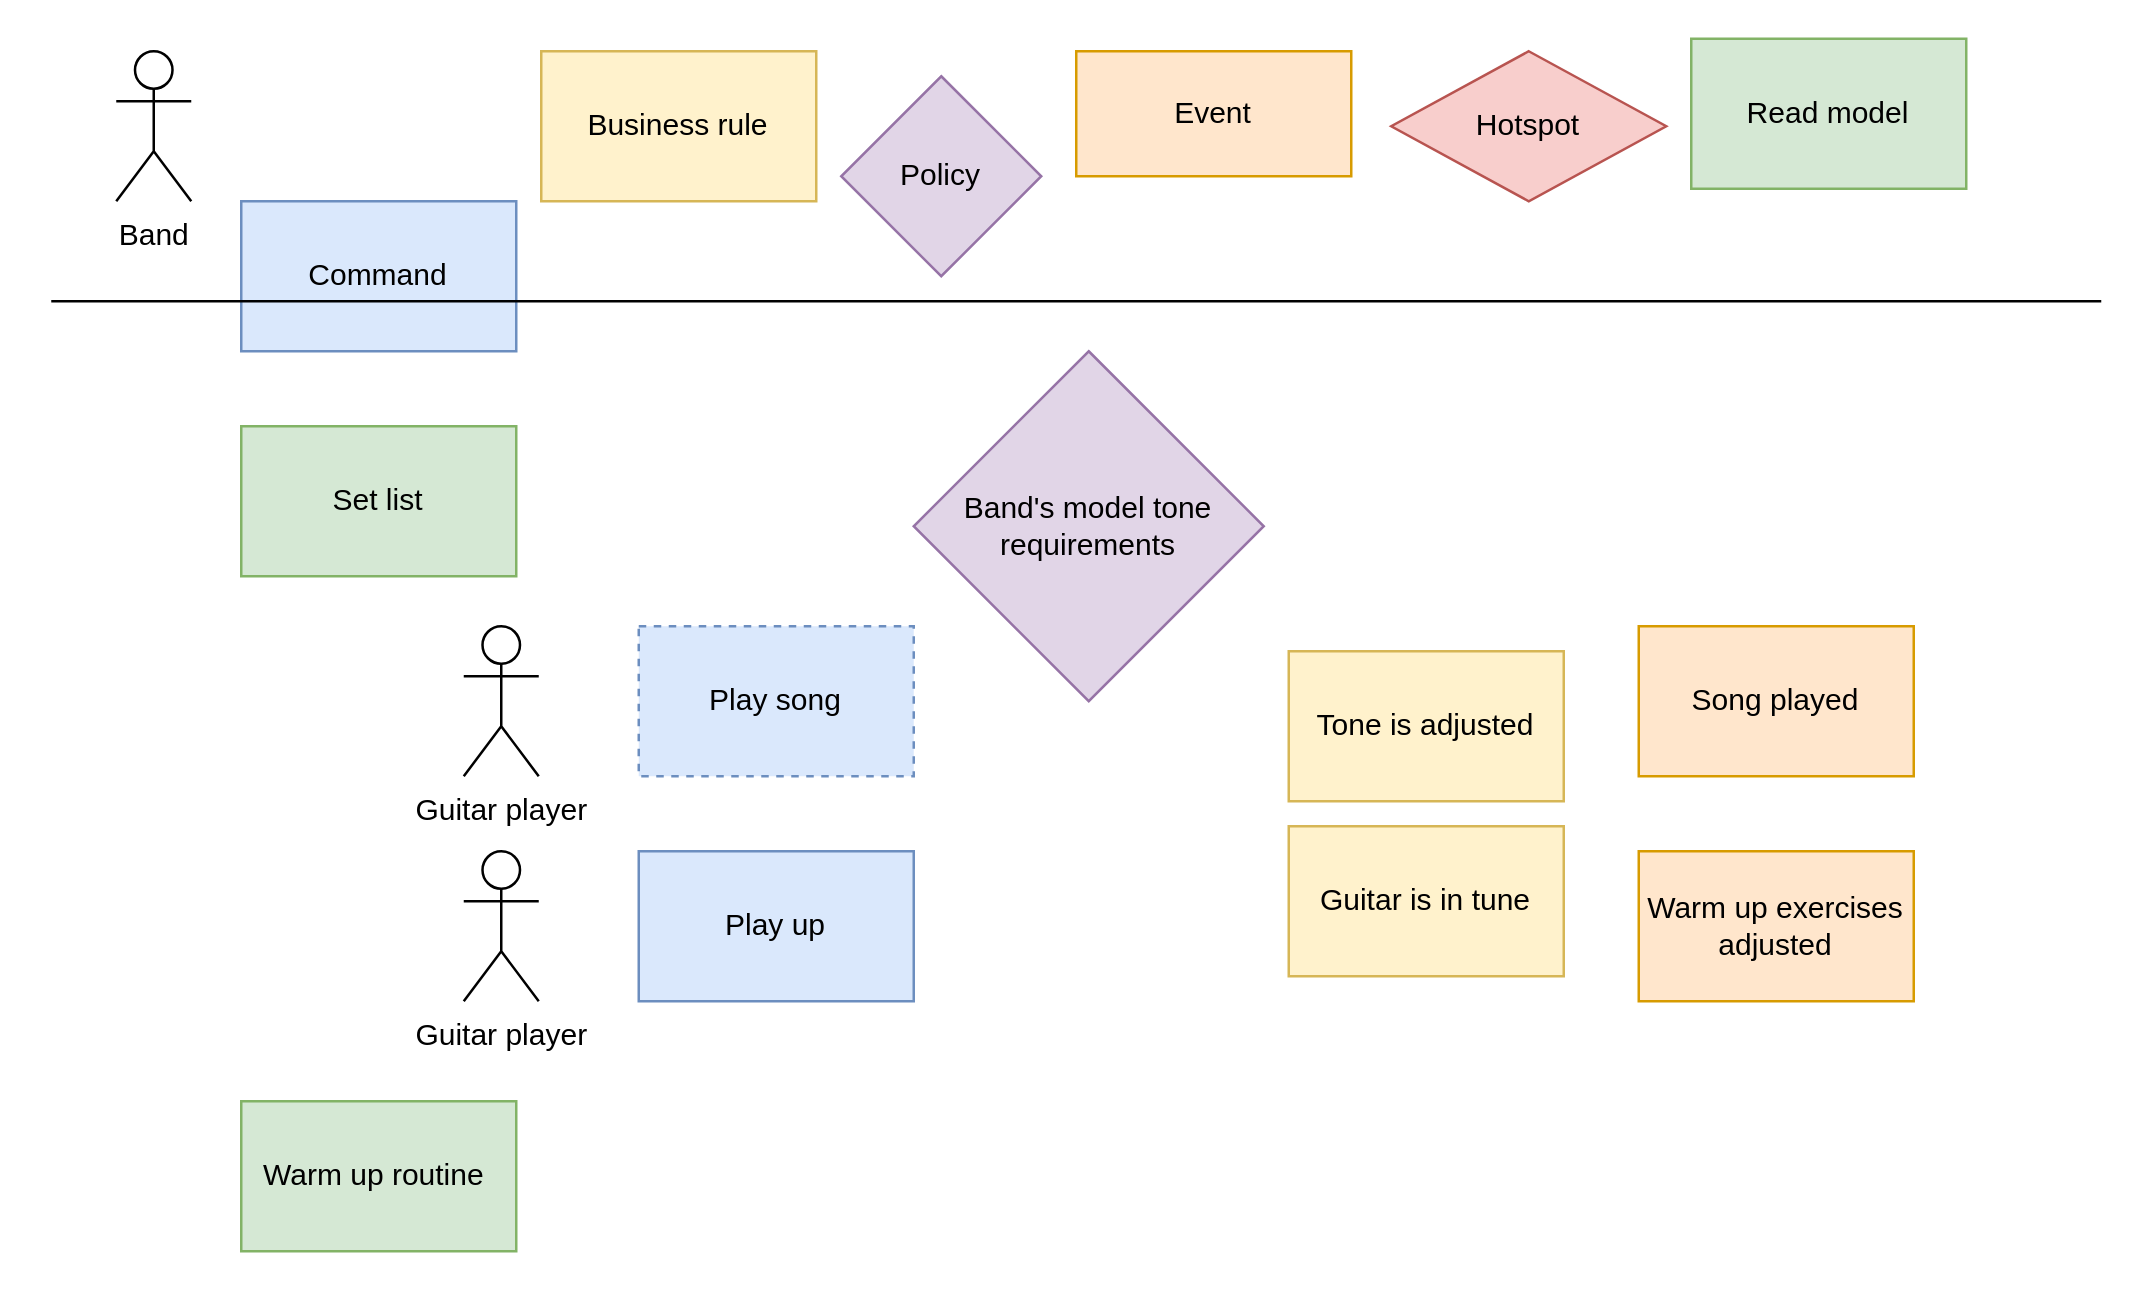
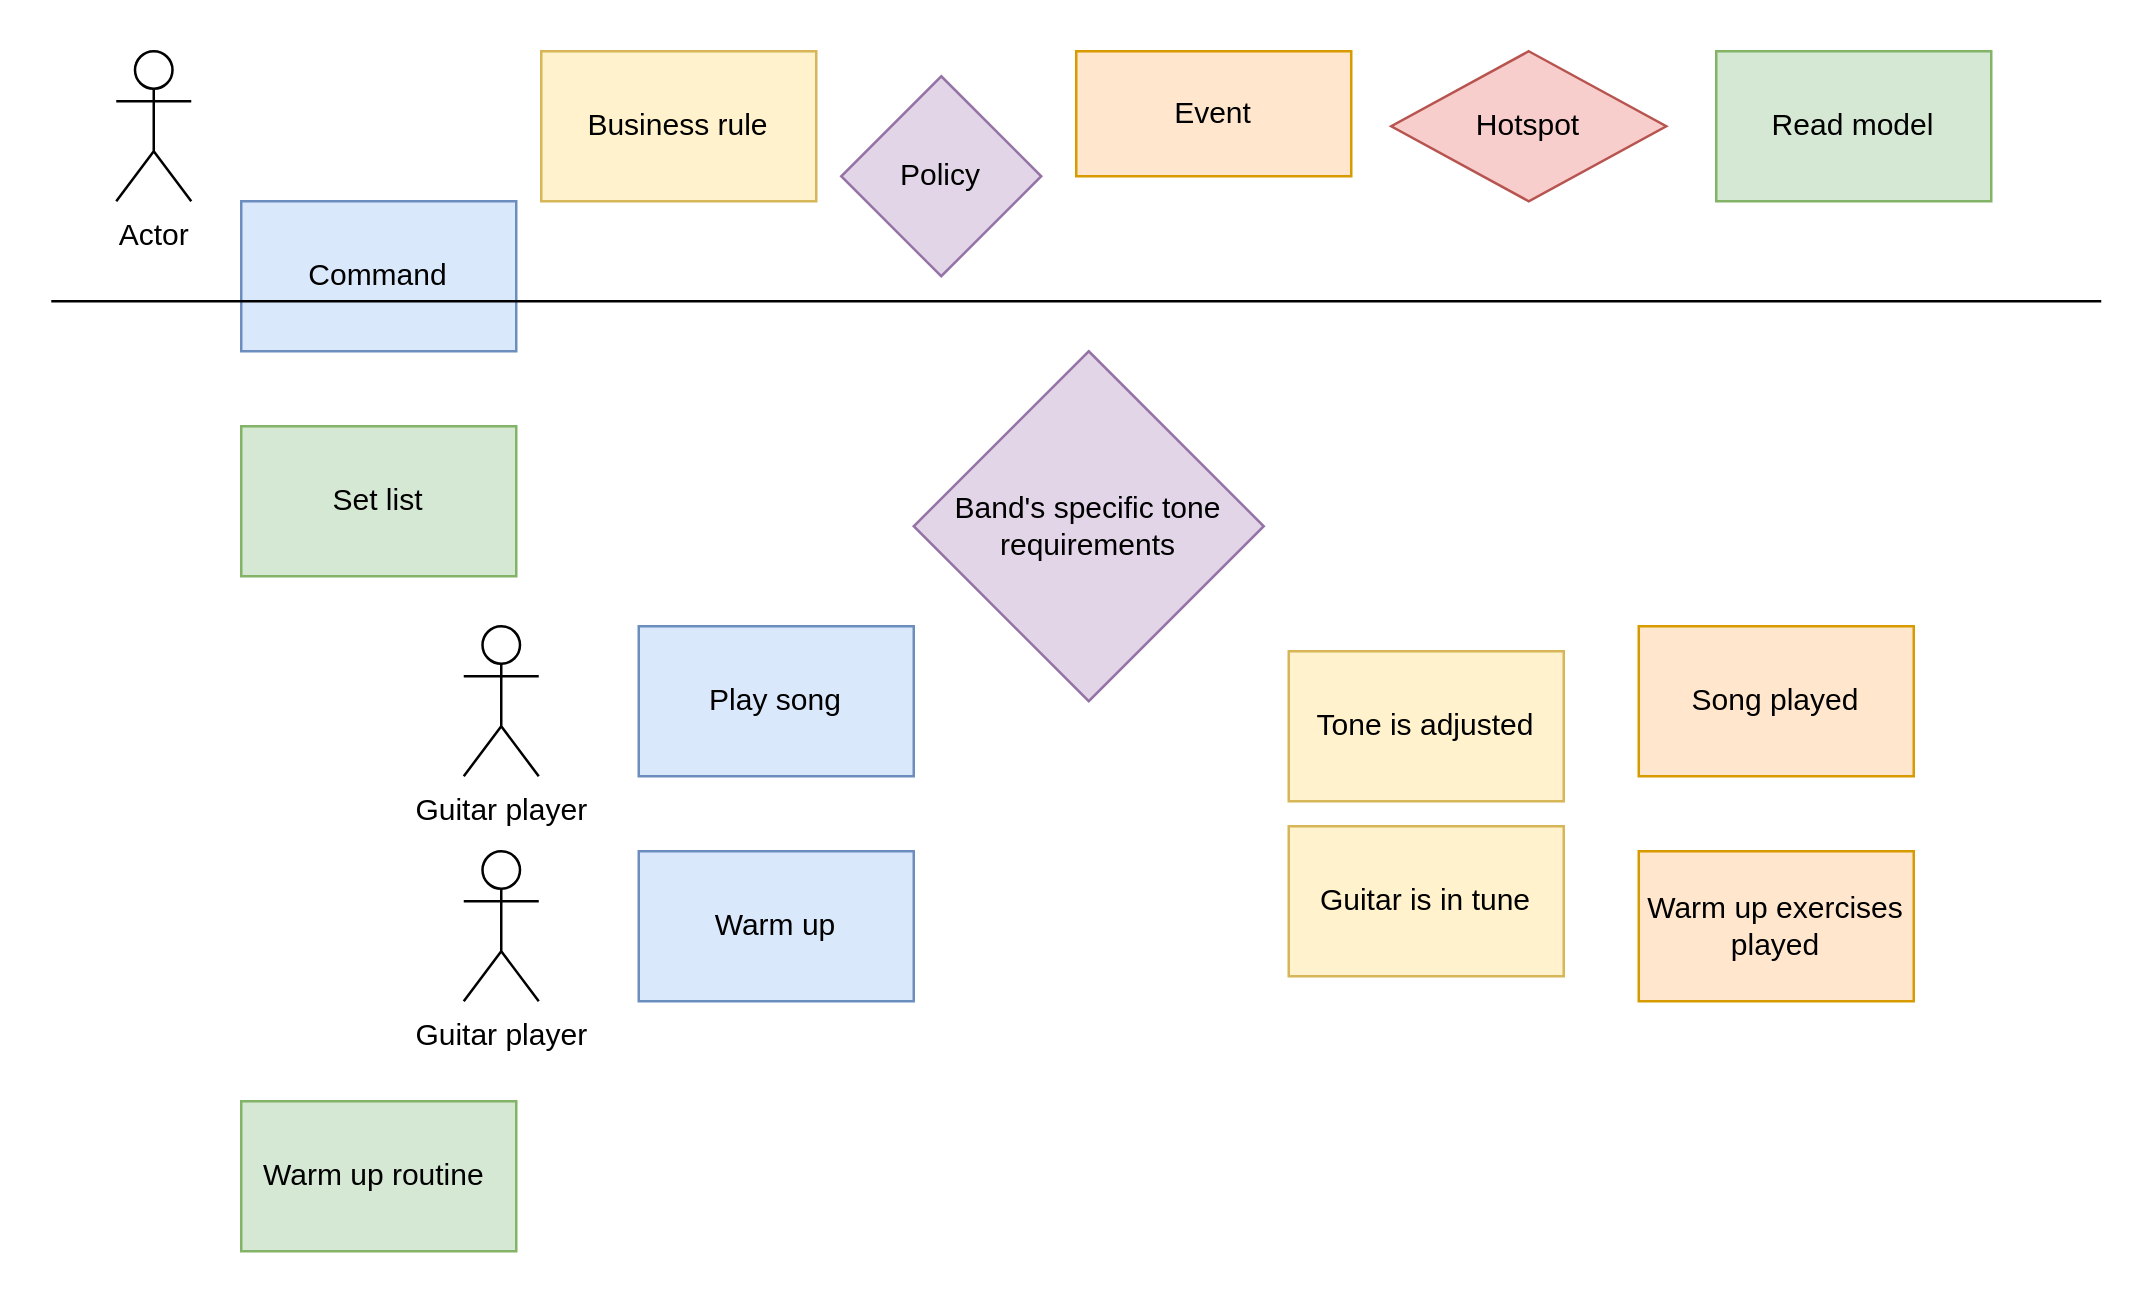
(1829, 114) -> (1854, 126)
(155, 237) -> (155, 237)
(1089, 526) -> (1089, 526)
(776, 701) -> (776, 701)
(776, 926) -> (776, 926)
(1776, 926) -> (1776, 926)
